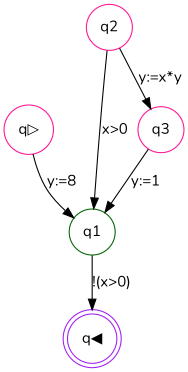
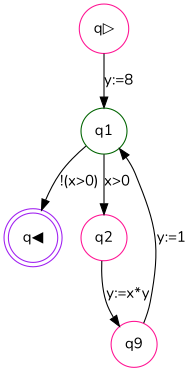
(100, 124) -> (104, 179)
(161, 130) -> (134, 344)
